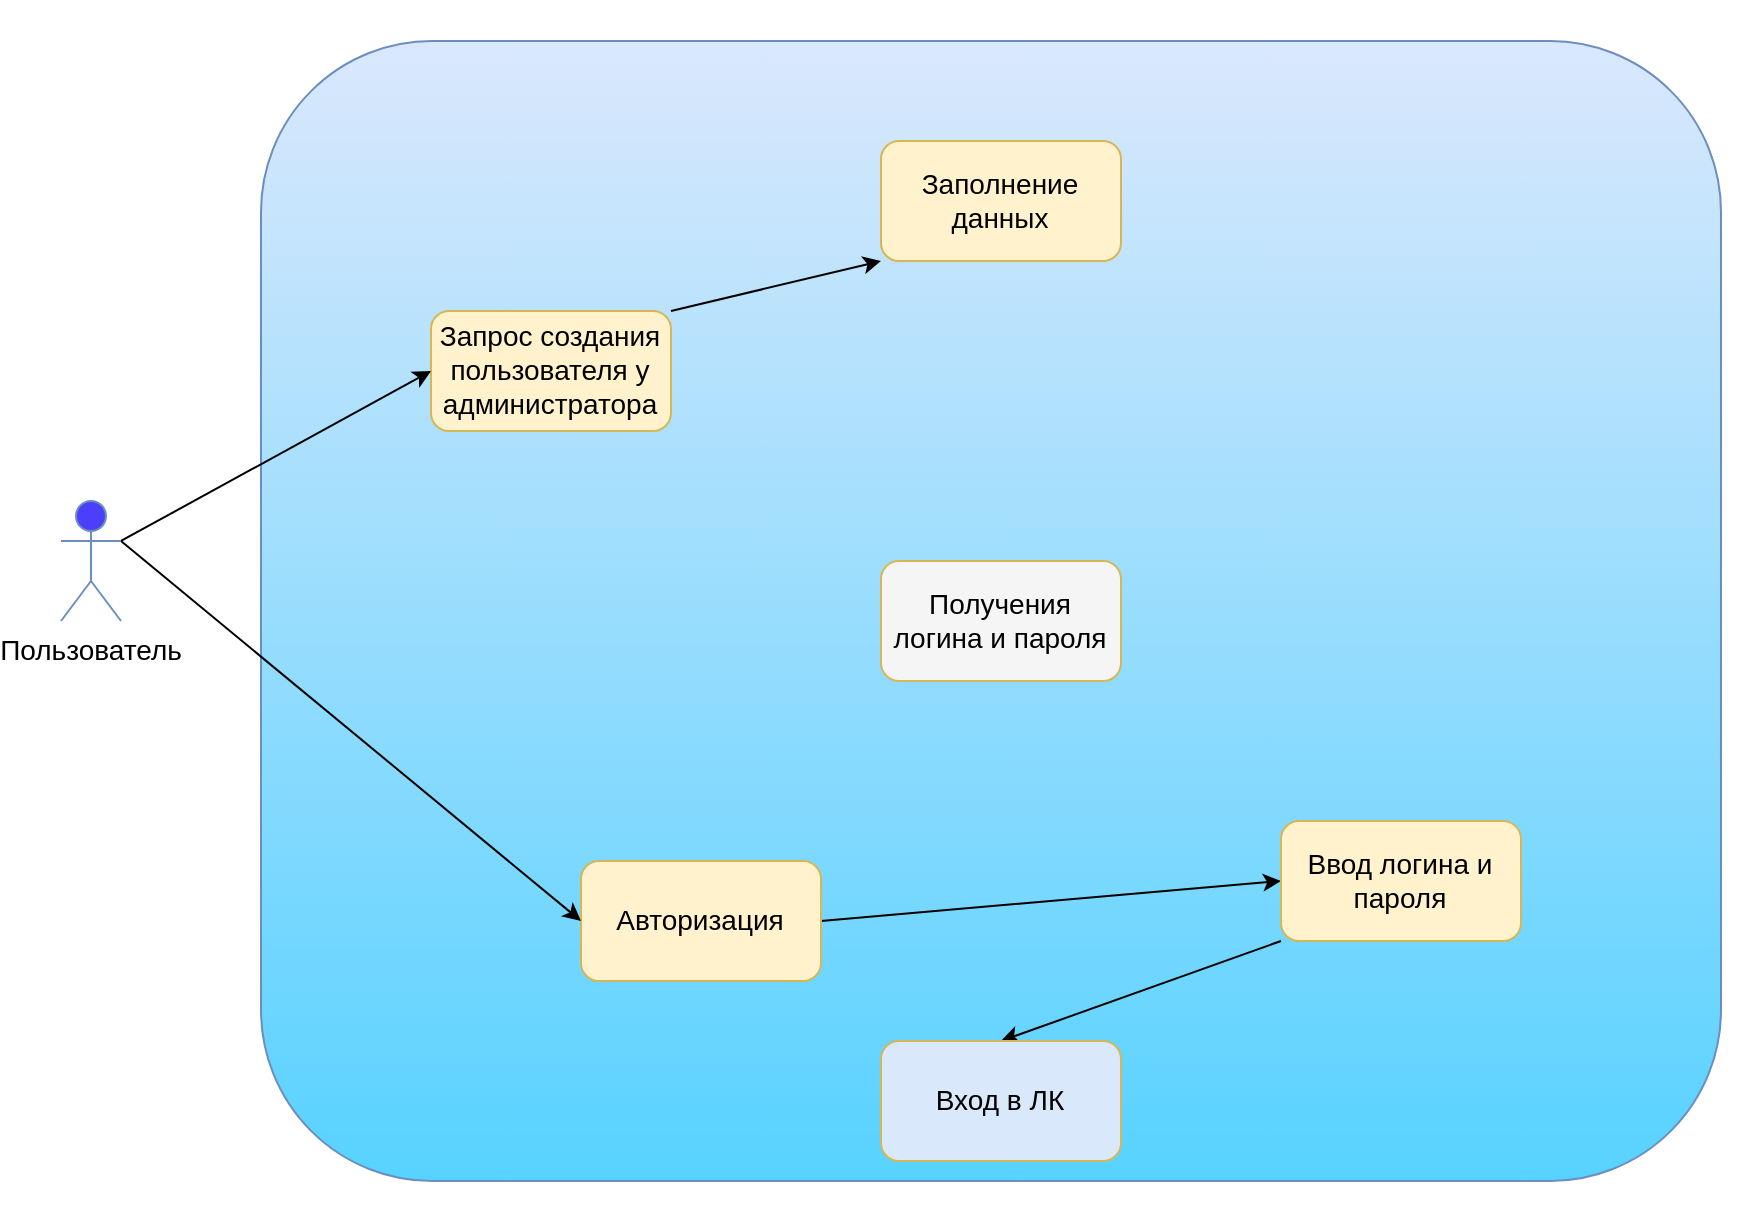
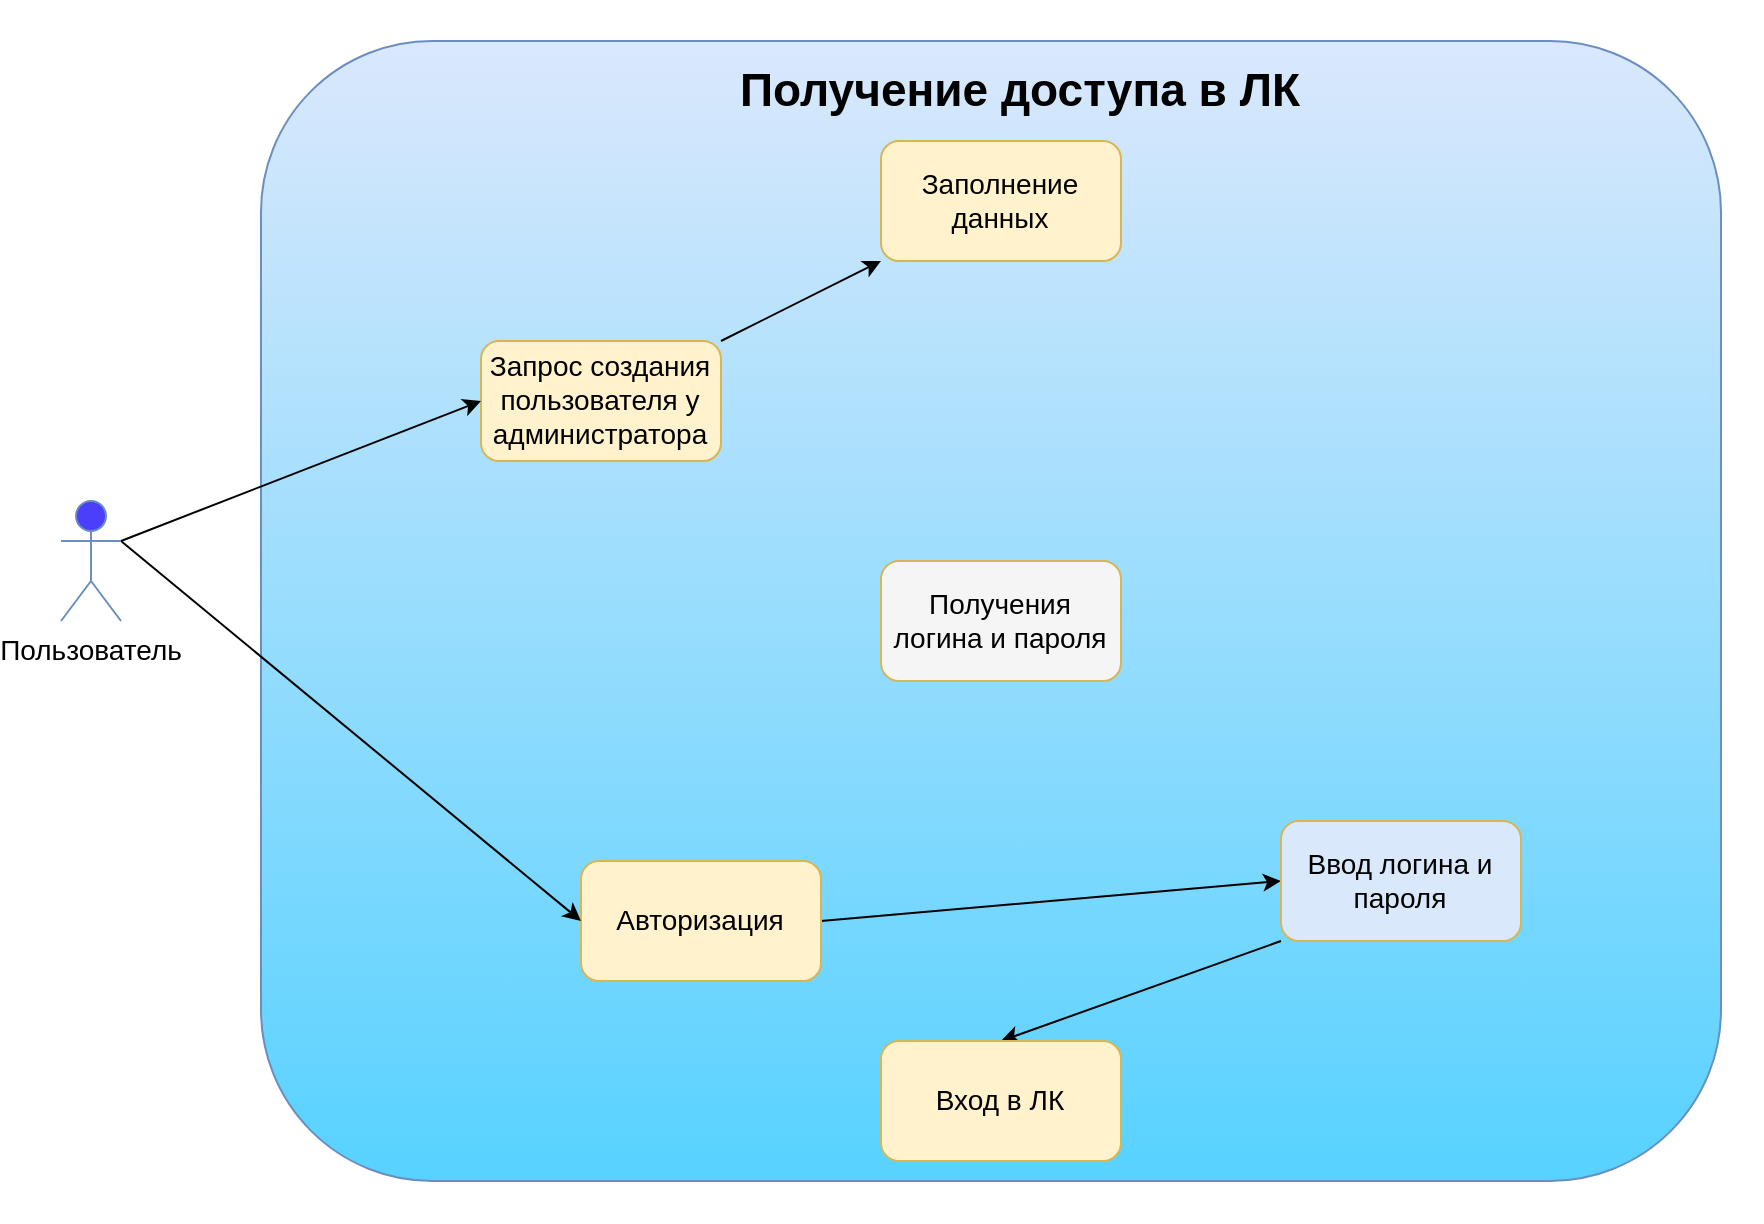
none -> (1021, 91)
(551, 371) -> (601, 401)
(1401, 881) -> (1401, 881)
(1001, 1101) -> (1001, 1101)
